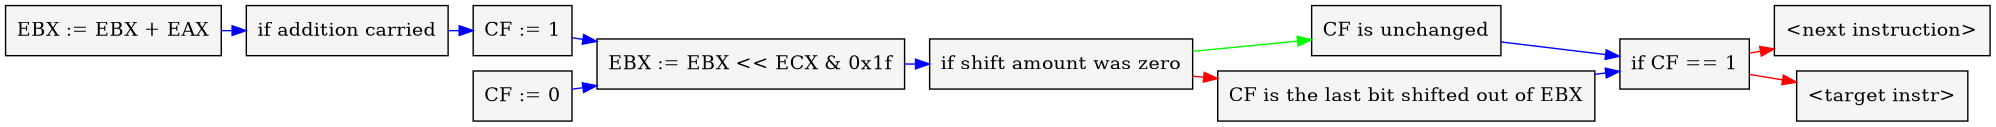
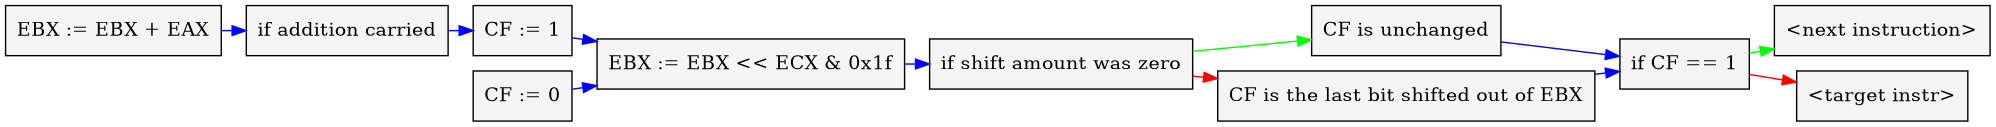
(1755, 52) -> (1755, 52)
